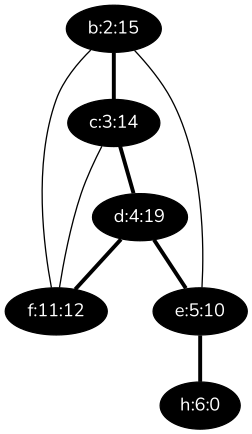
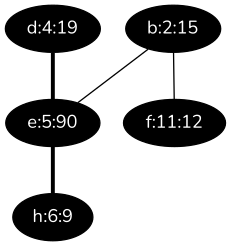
(114, 123) -> none
(98, 264) -> none
(200, 311) -> (53, 123)
(200, 406) -> (53, 217)
